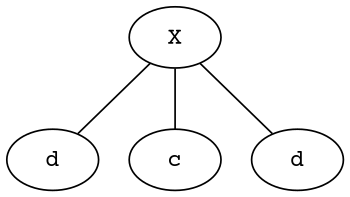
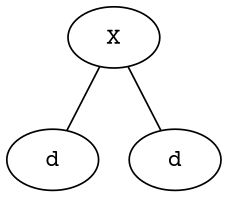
(175, 160) -> none
